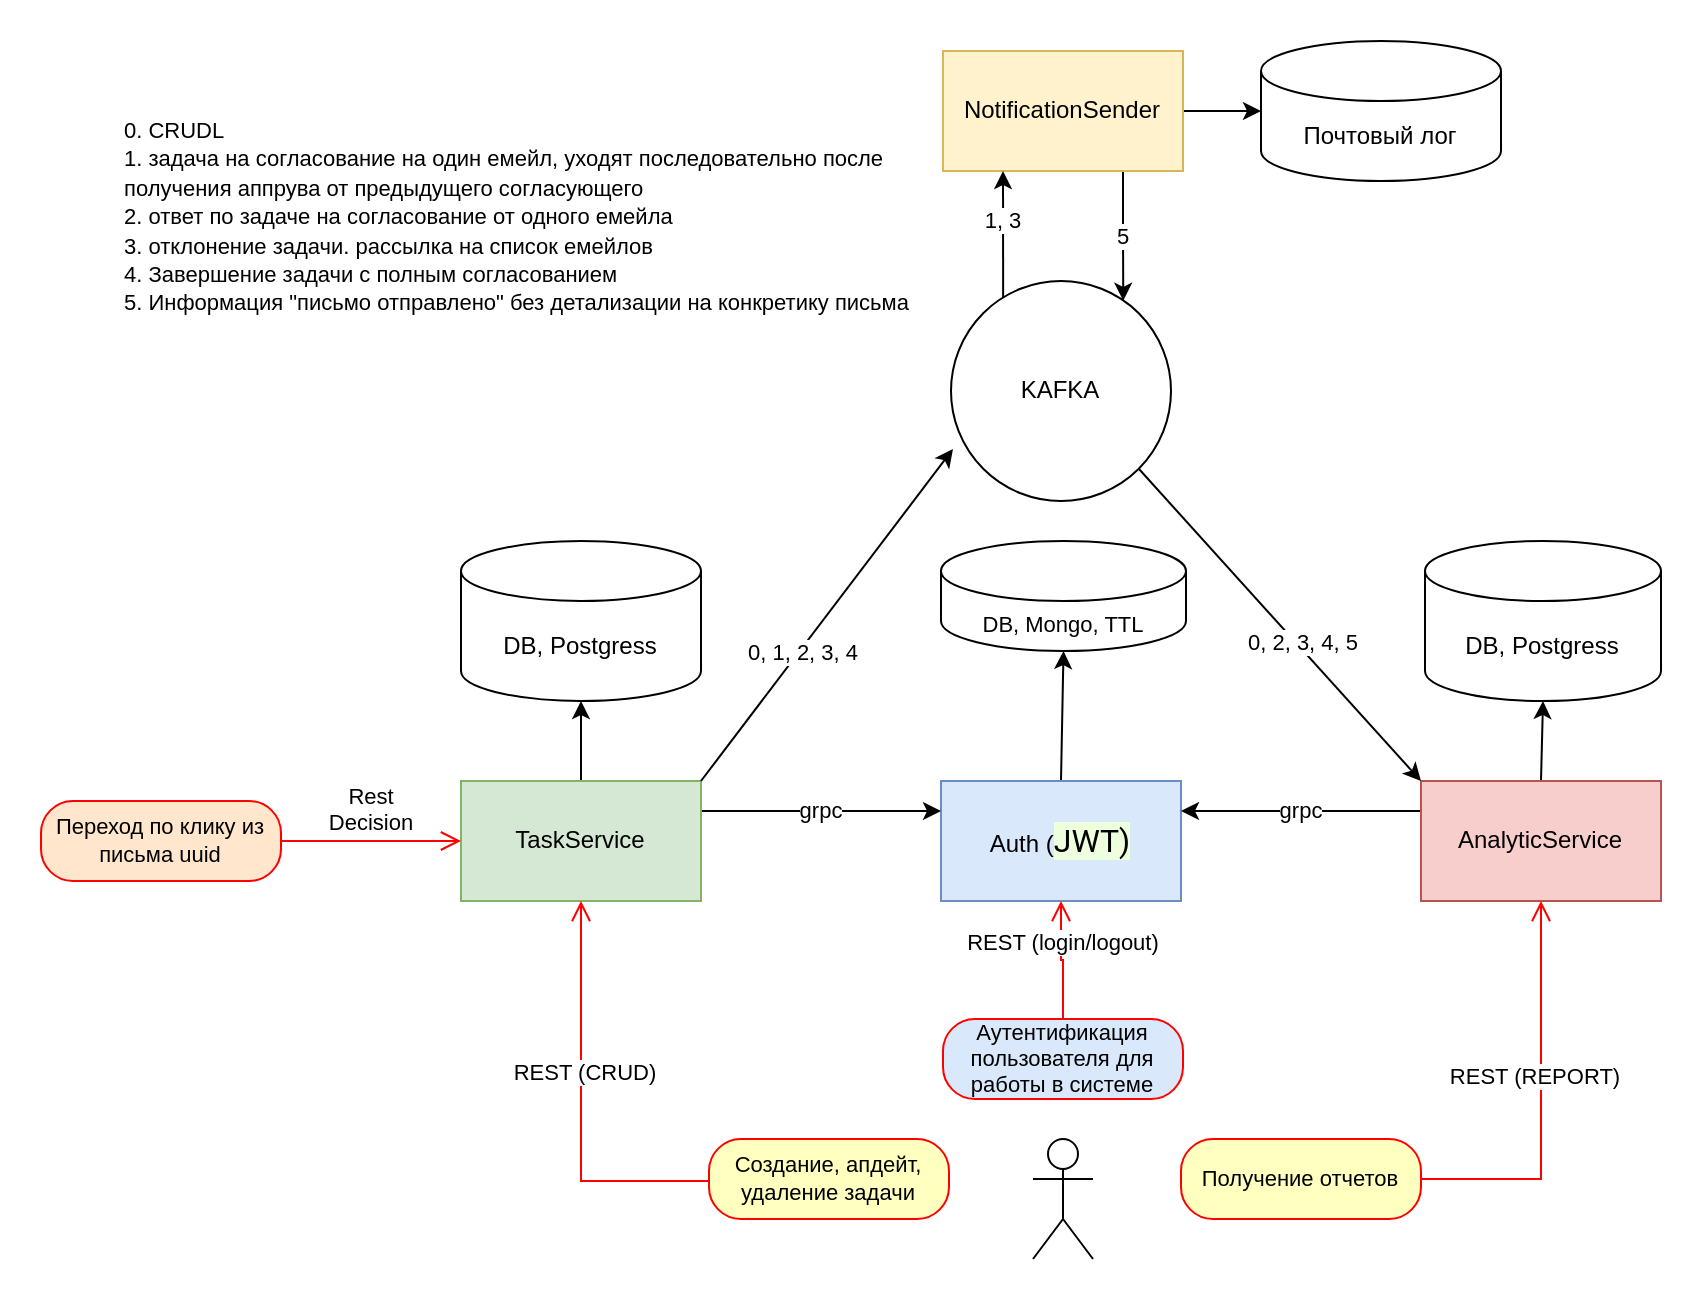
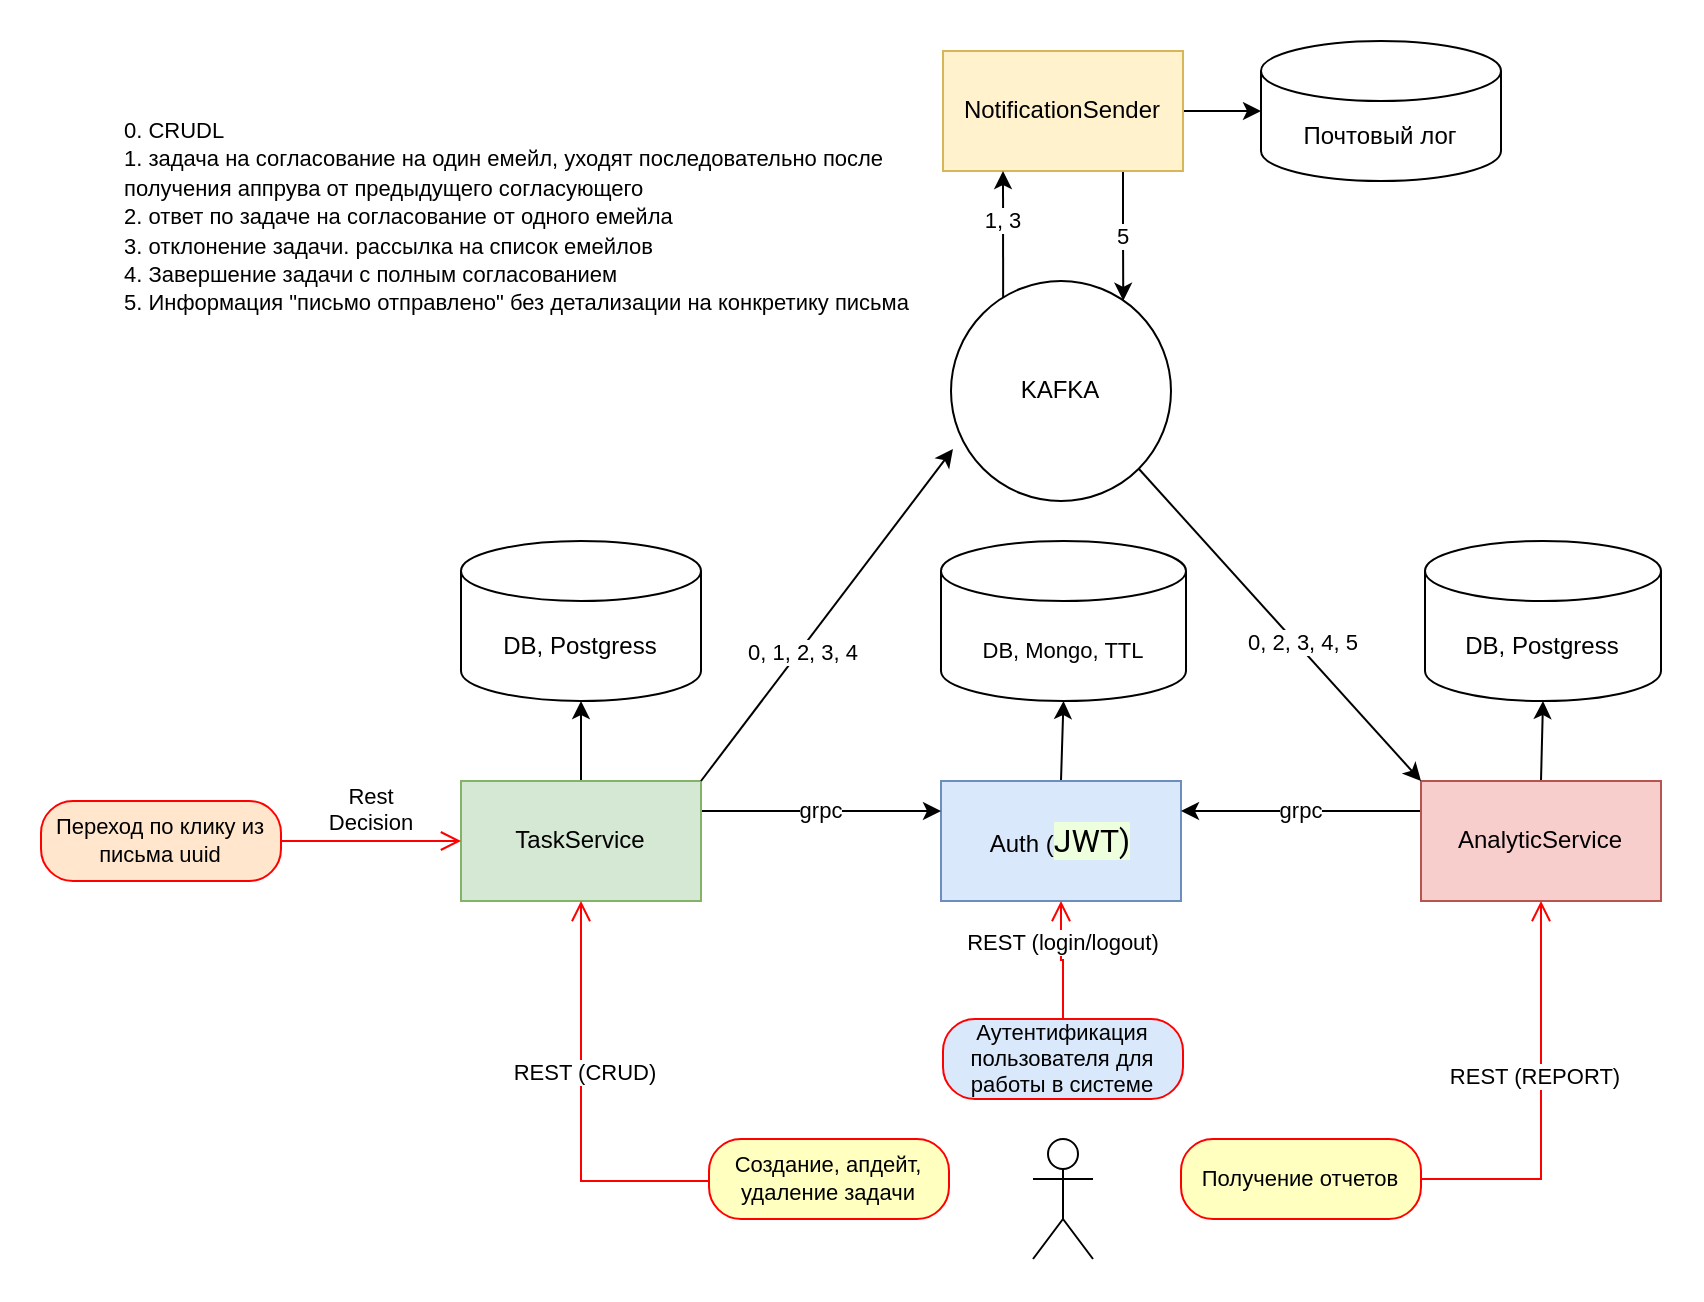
(1064, 596) -> (1064, 621)
